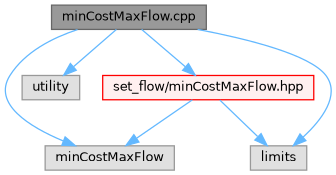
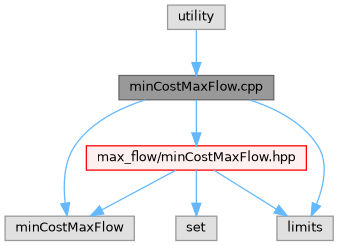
(95, 48) -> (196, 46)
(208, 88) -> (196, 158)
none -> (196, 228)
